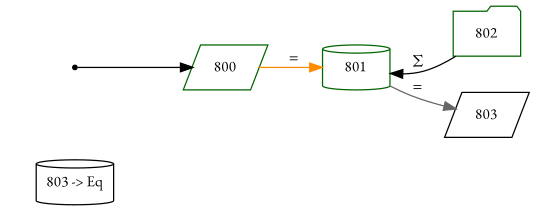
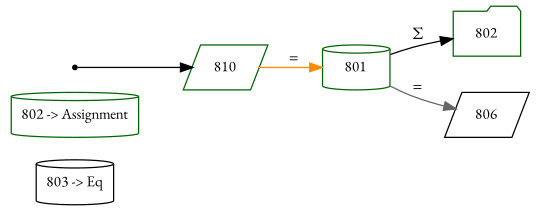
(226, 67) -> (226, 67)
(430, 69) -> (415, 47)
none -> (75, 115)
(487, 115) -> (487, 115)
